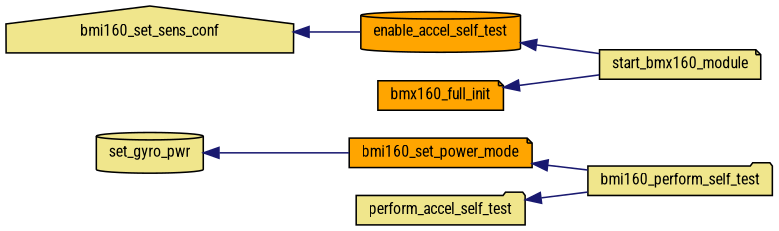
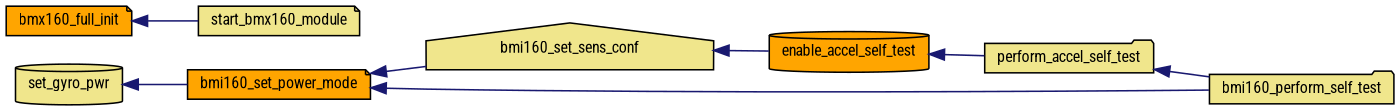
(568, 49) -> (965, 55)
none -> (406, 69)
